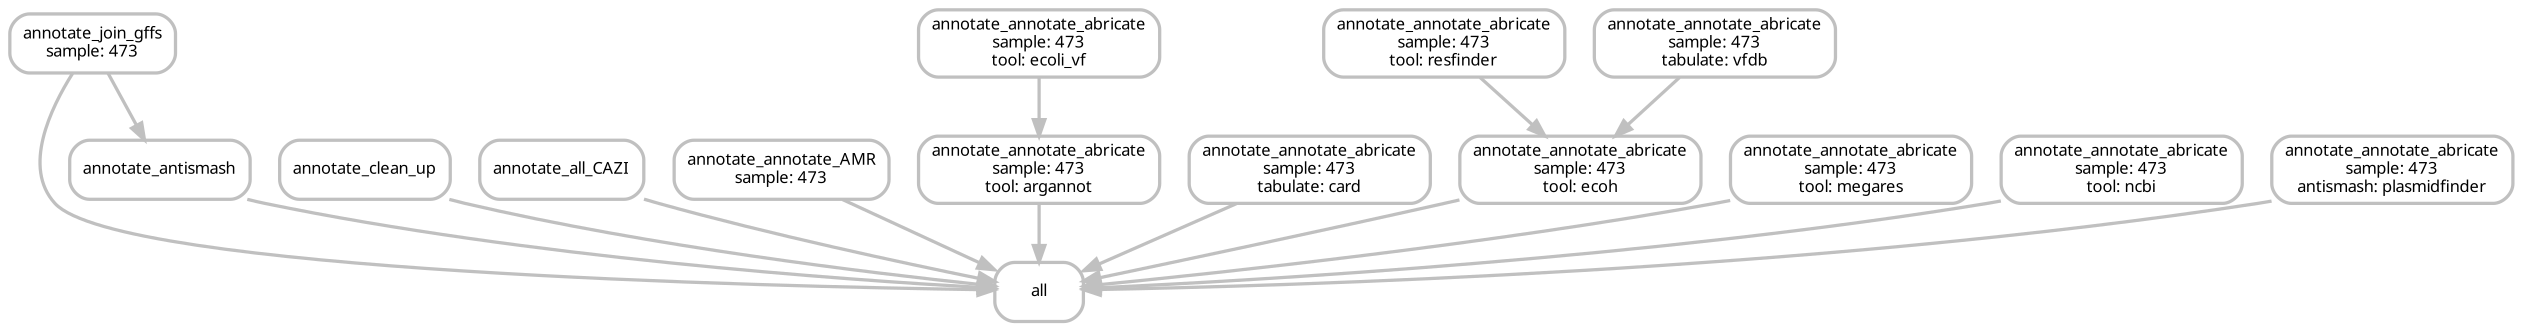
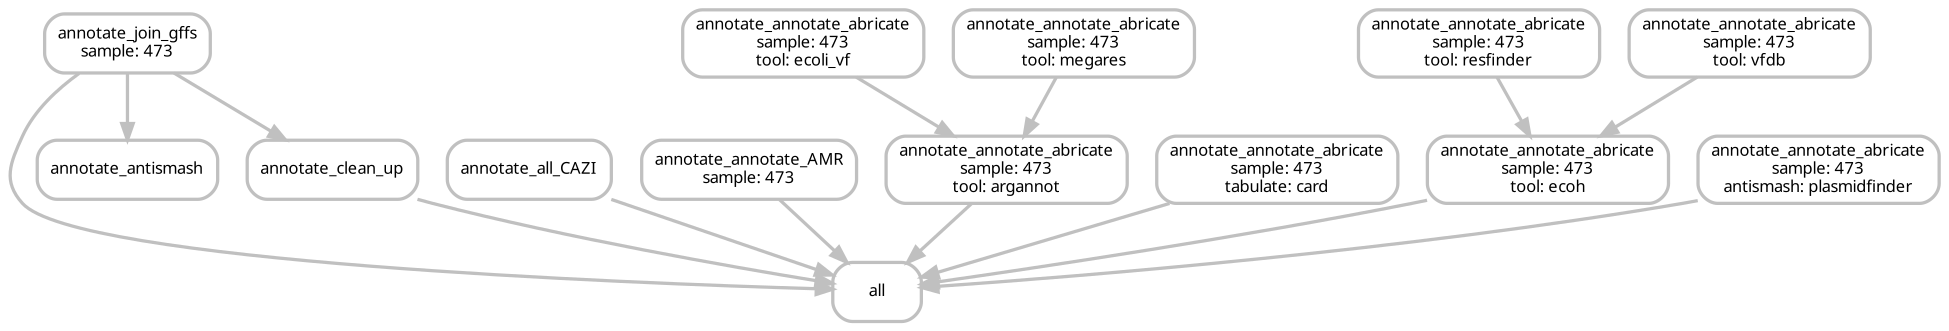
(1715, 43) -> (1750, 43)
none -> (223, 102)
(2122, 170) -> none
(1416, 249) -> (1044, 99)
(611, 256) -> none
